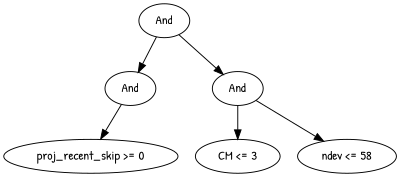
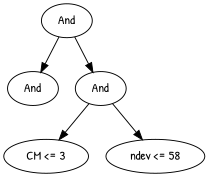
(91, 156) -> none
